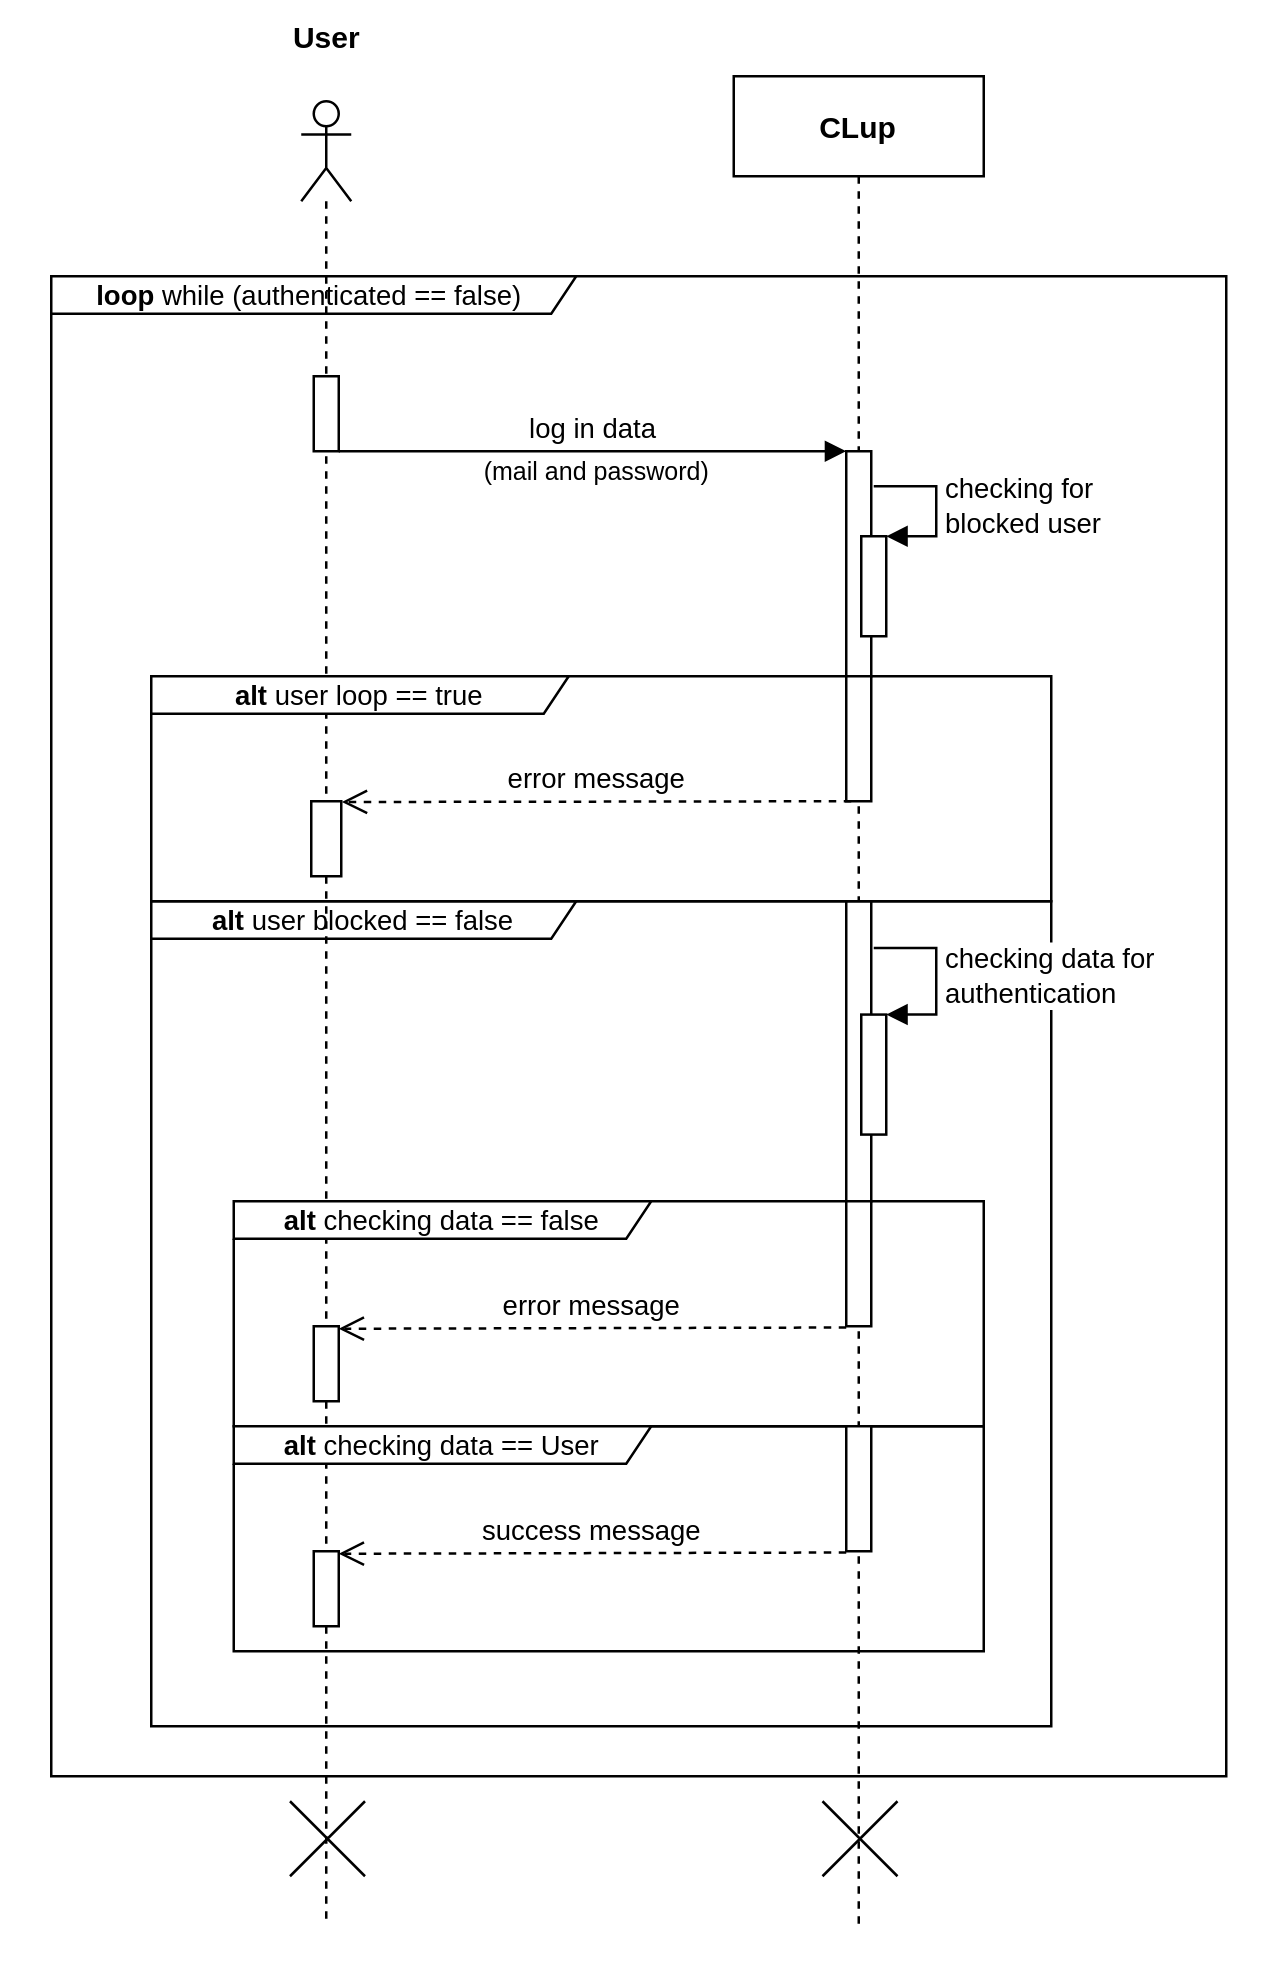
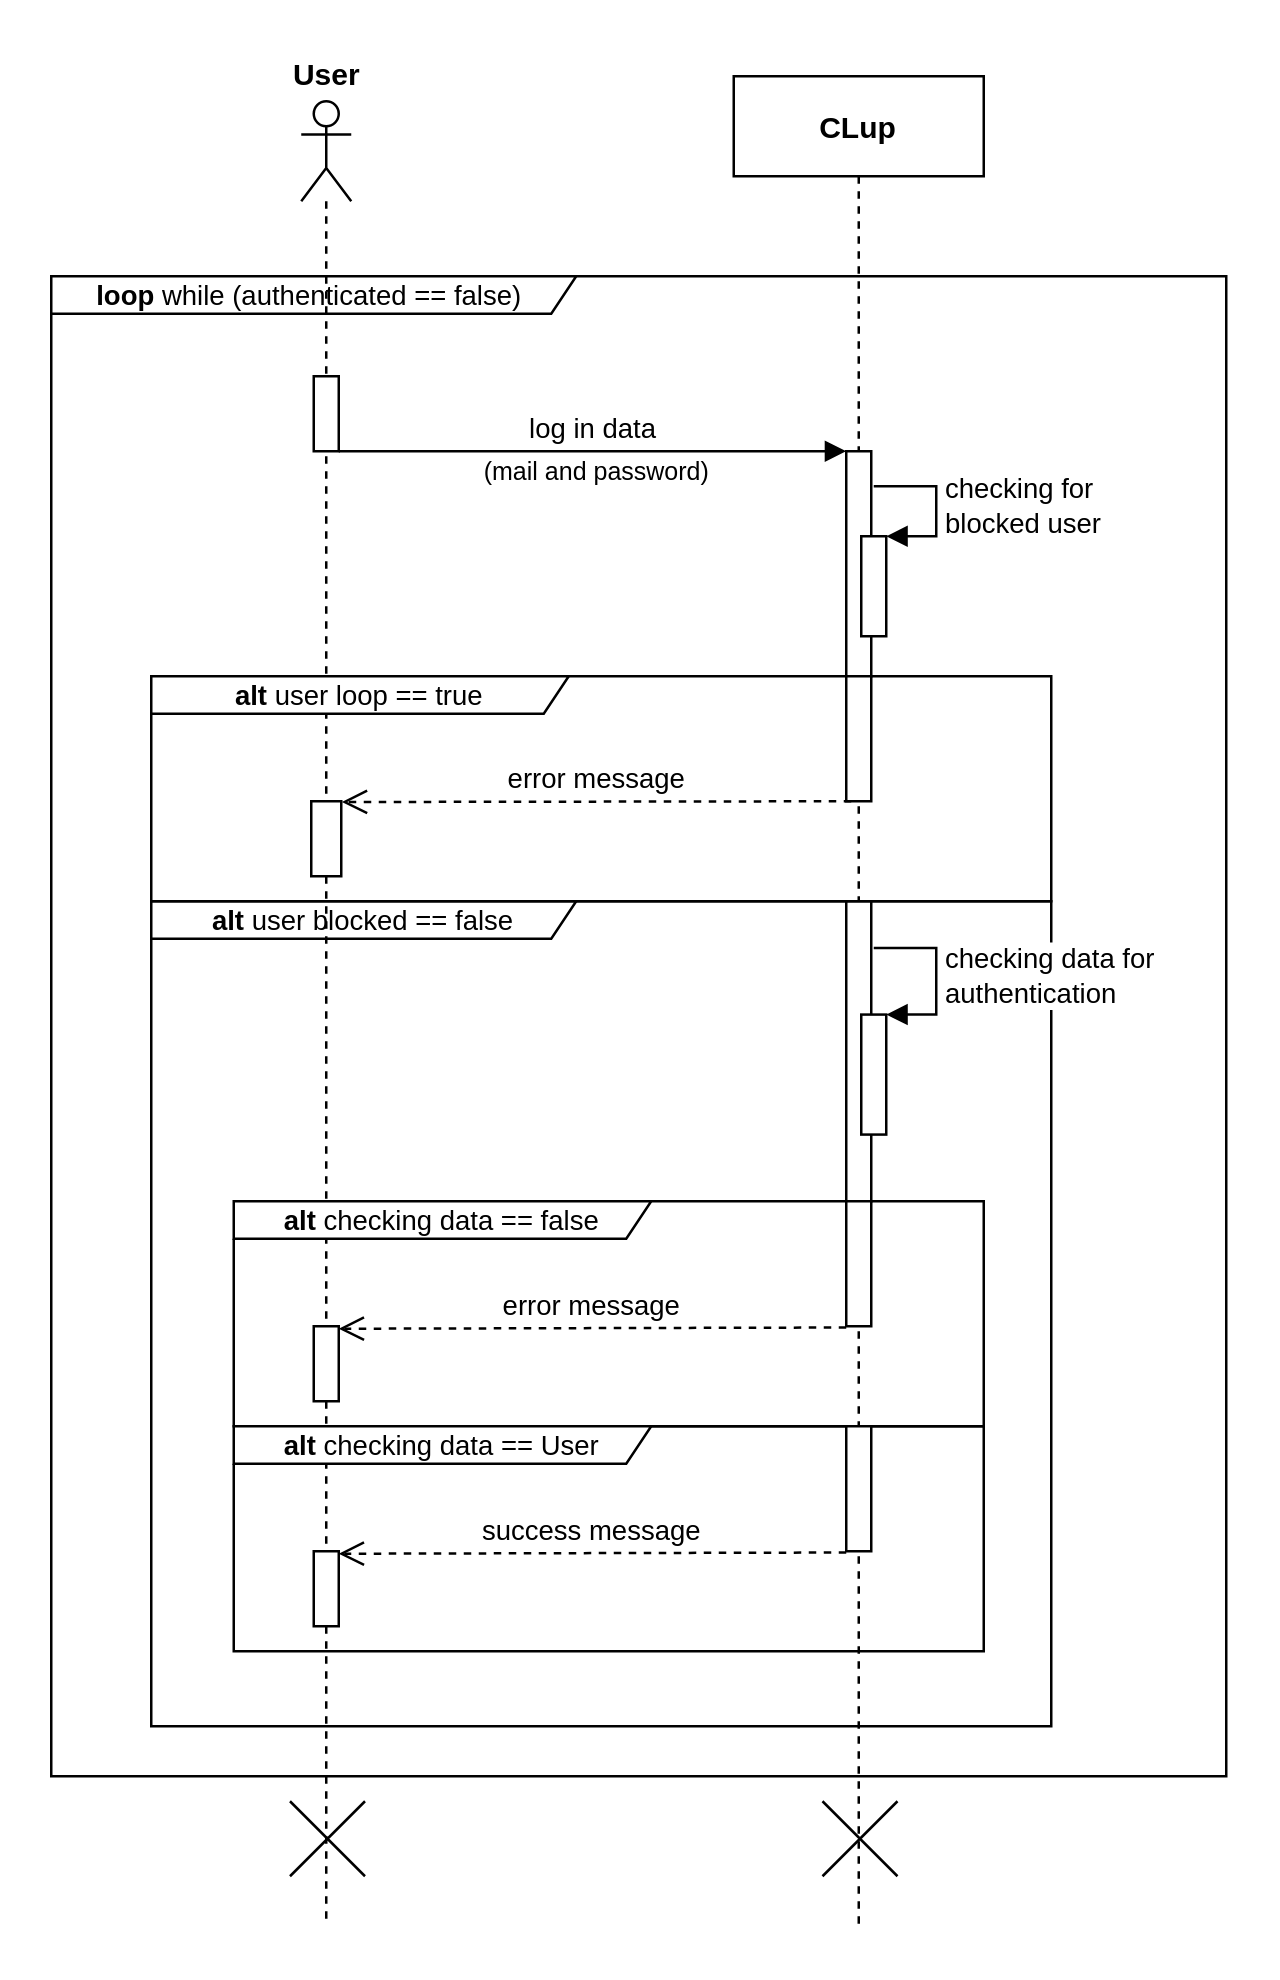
(326, 39) -> (326, 76)
